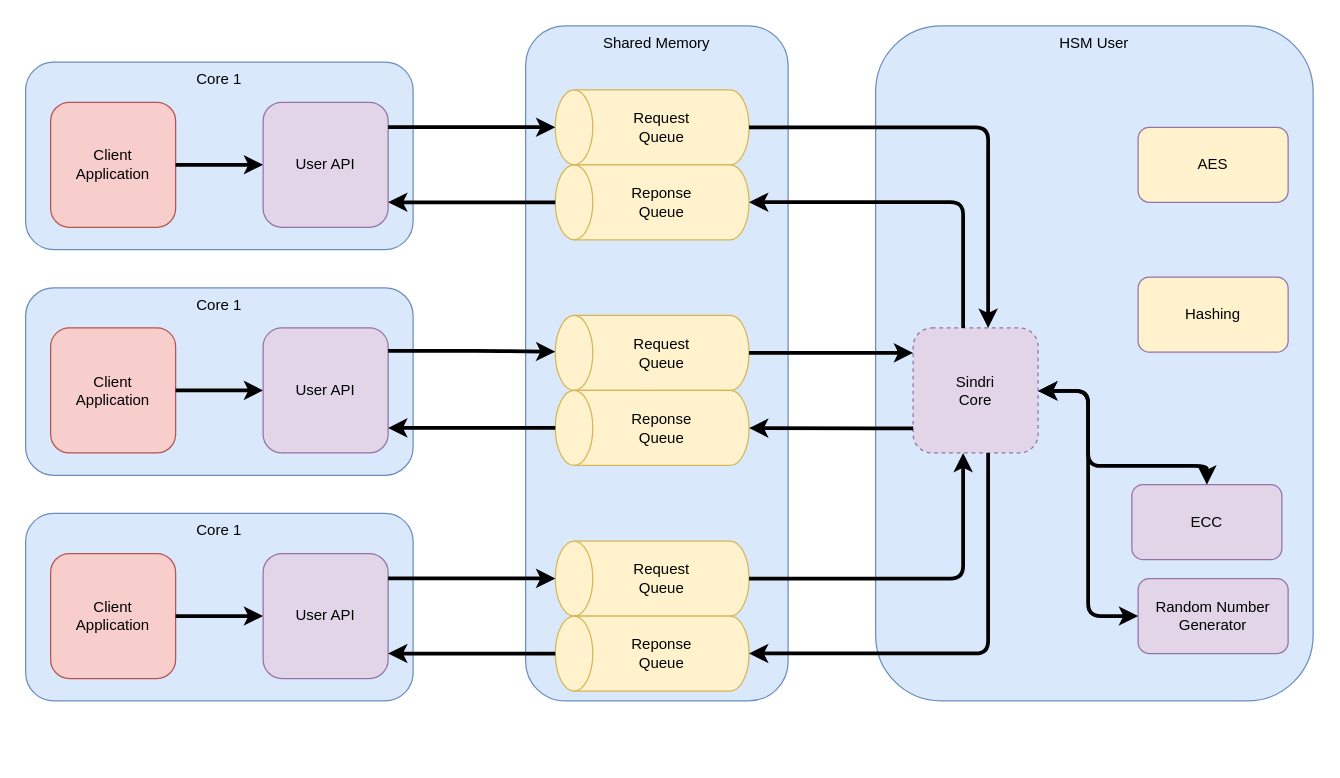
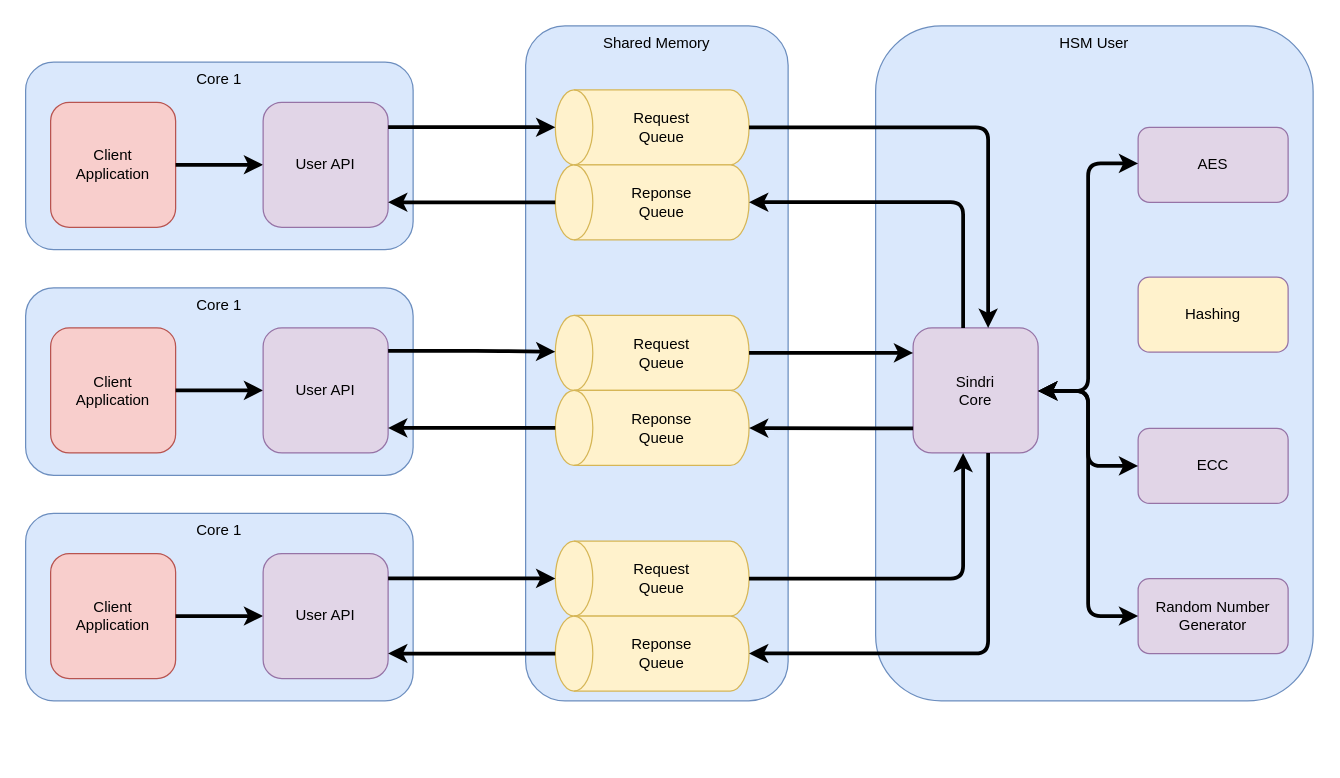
(1213, 165) -> (1213, 165)
none -> (1088, 262)
(976, 390) -> (976, 390)
(1207, 522) -> (1213, 466)
